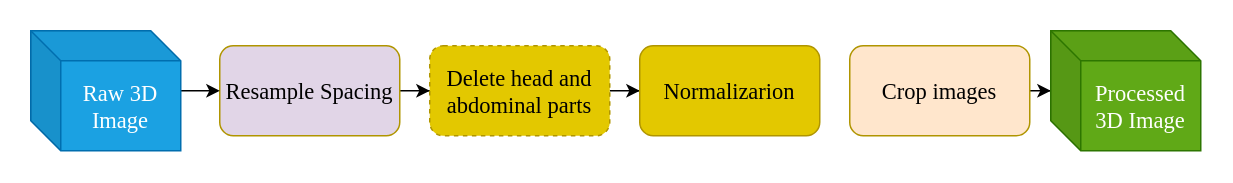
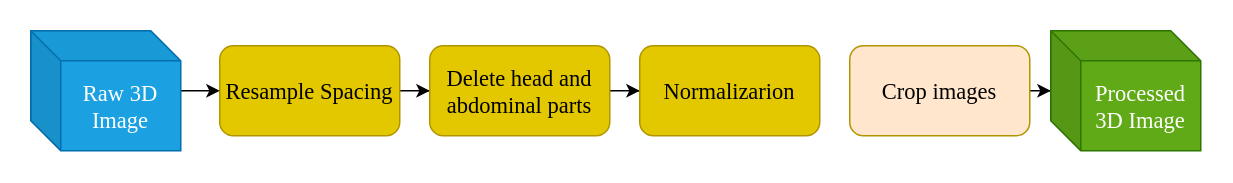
(310, 91) -> (310, 91)
(520, 91) -> (520, 91)
